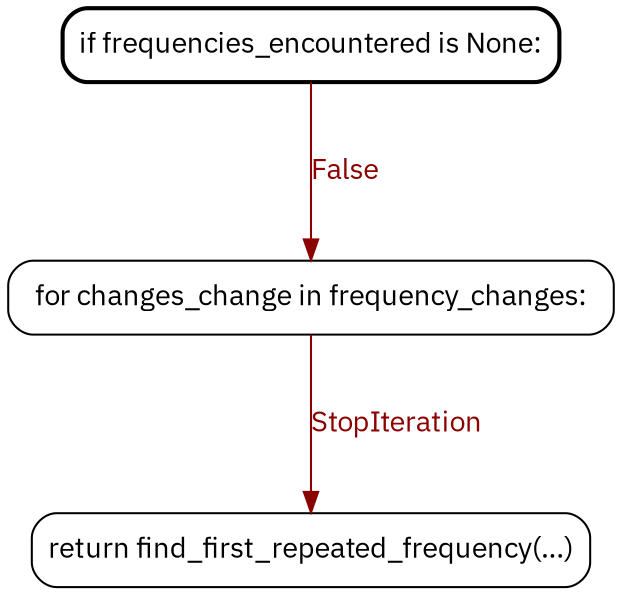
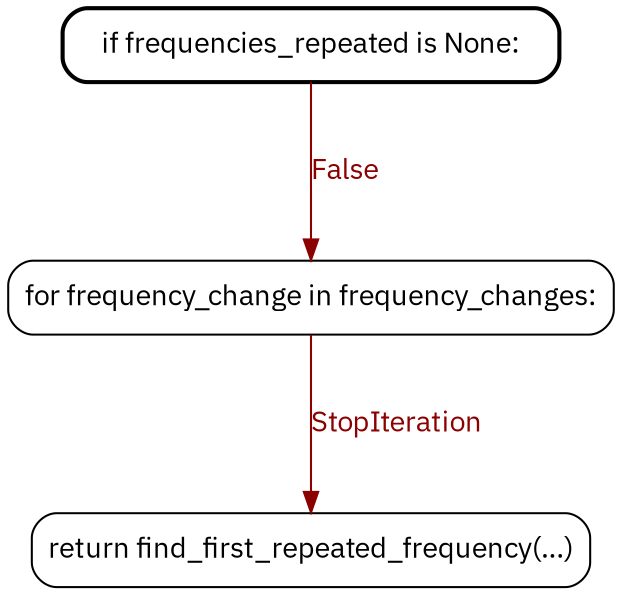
(311, 45) -> (311, 45)
(311, 298) -> (311, 298)
